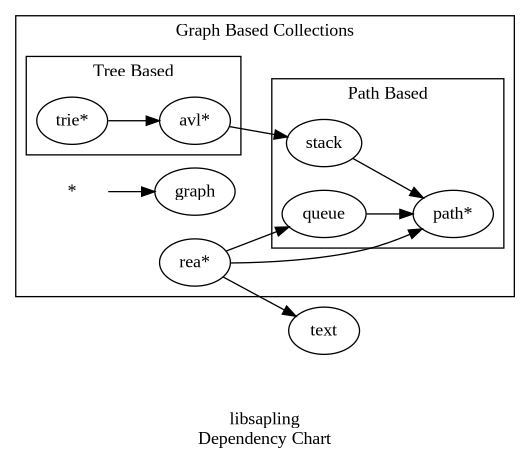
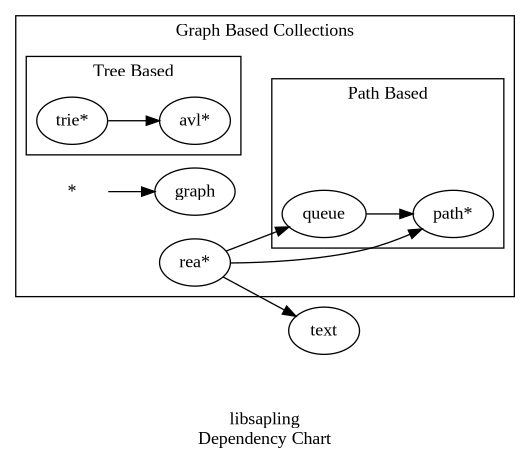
(324, 143) -> none
